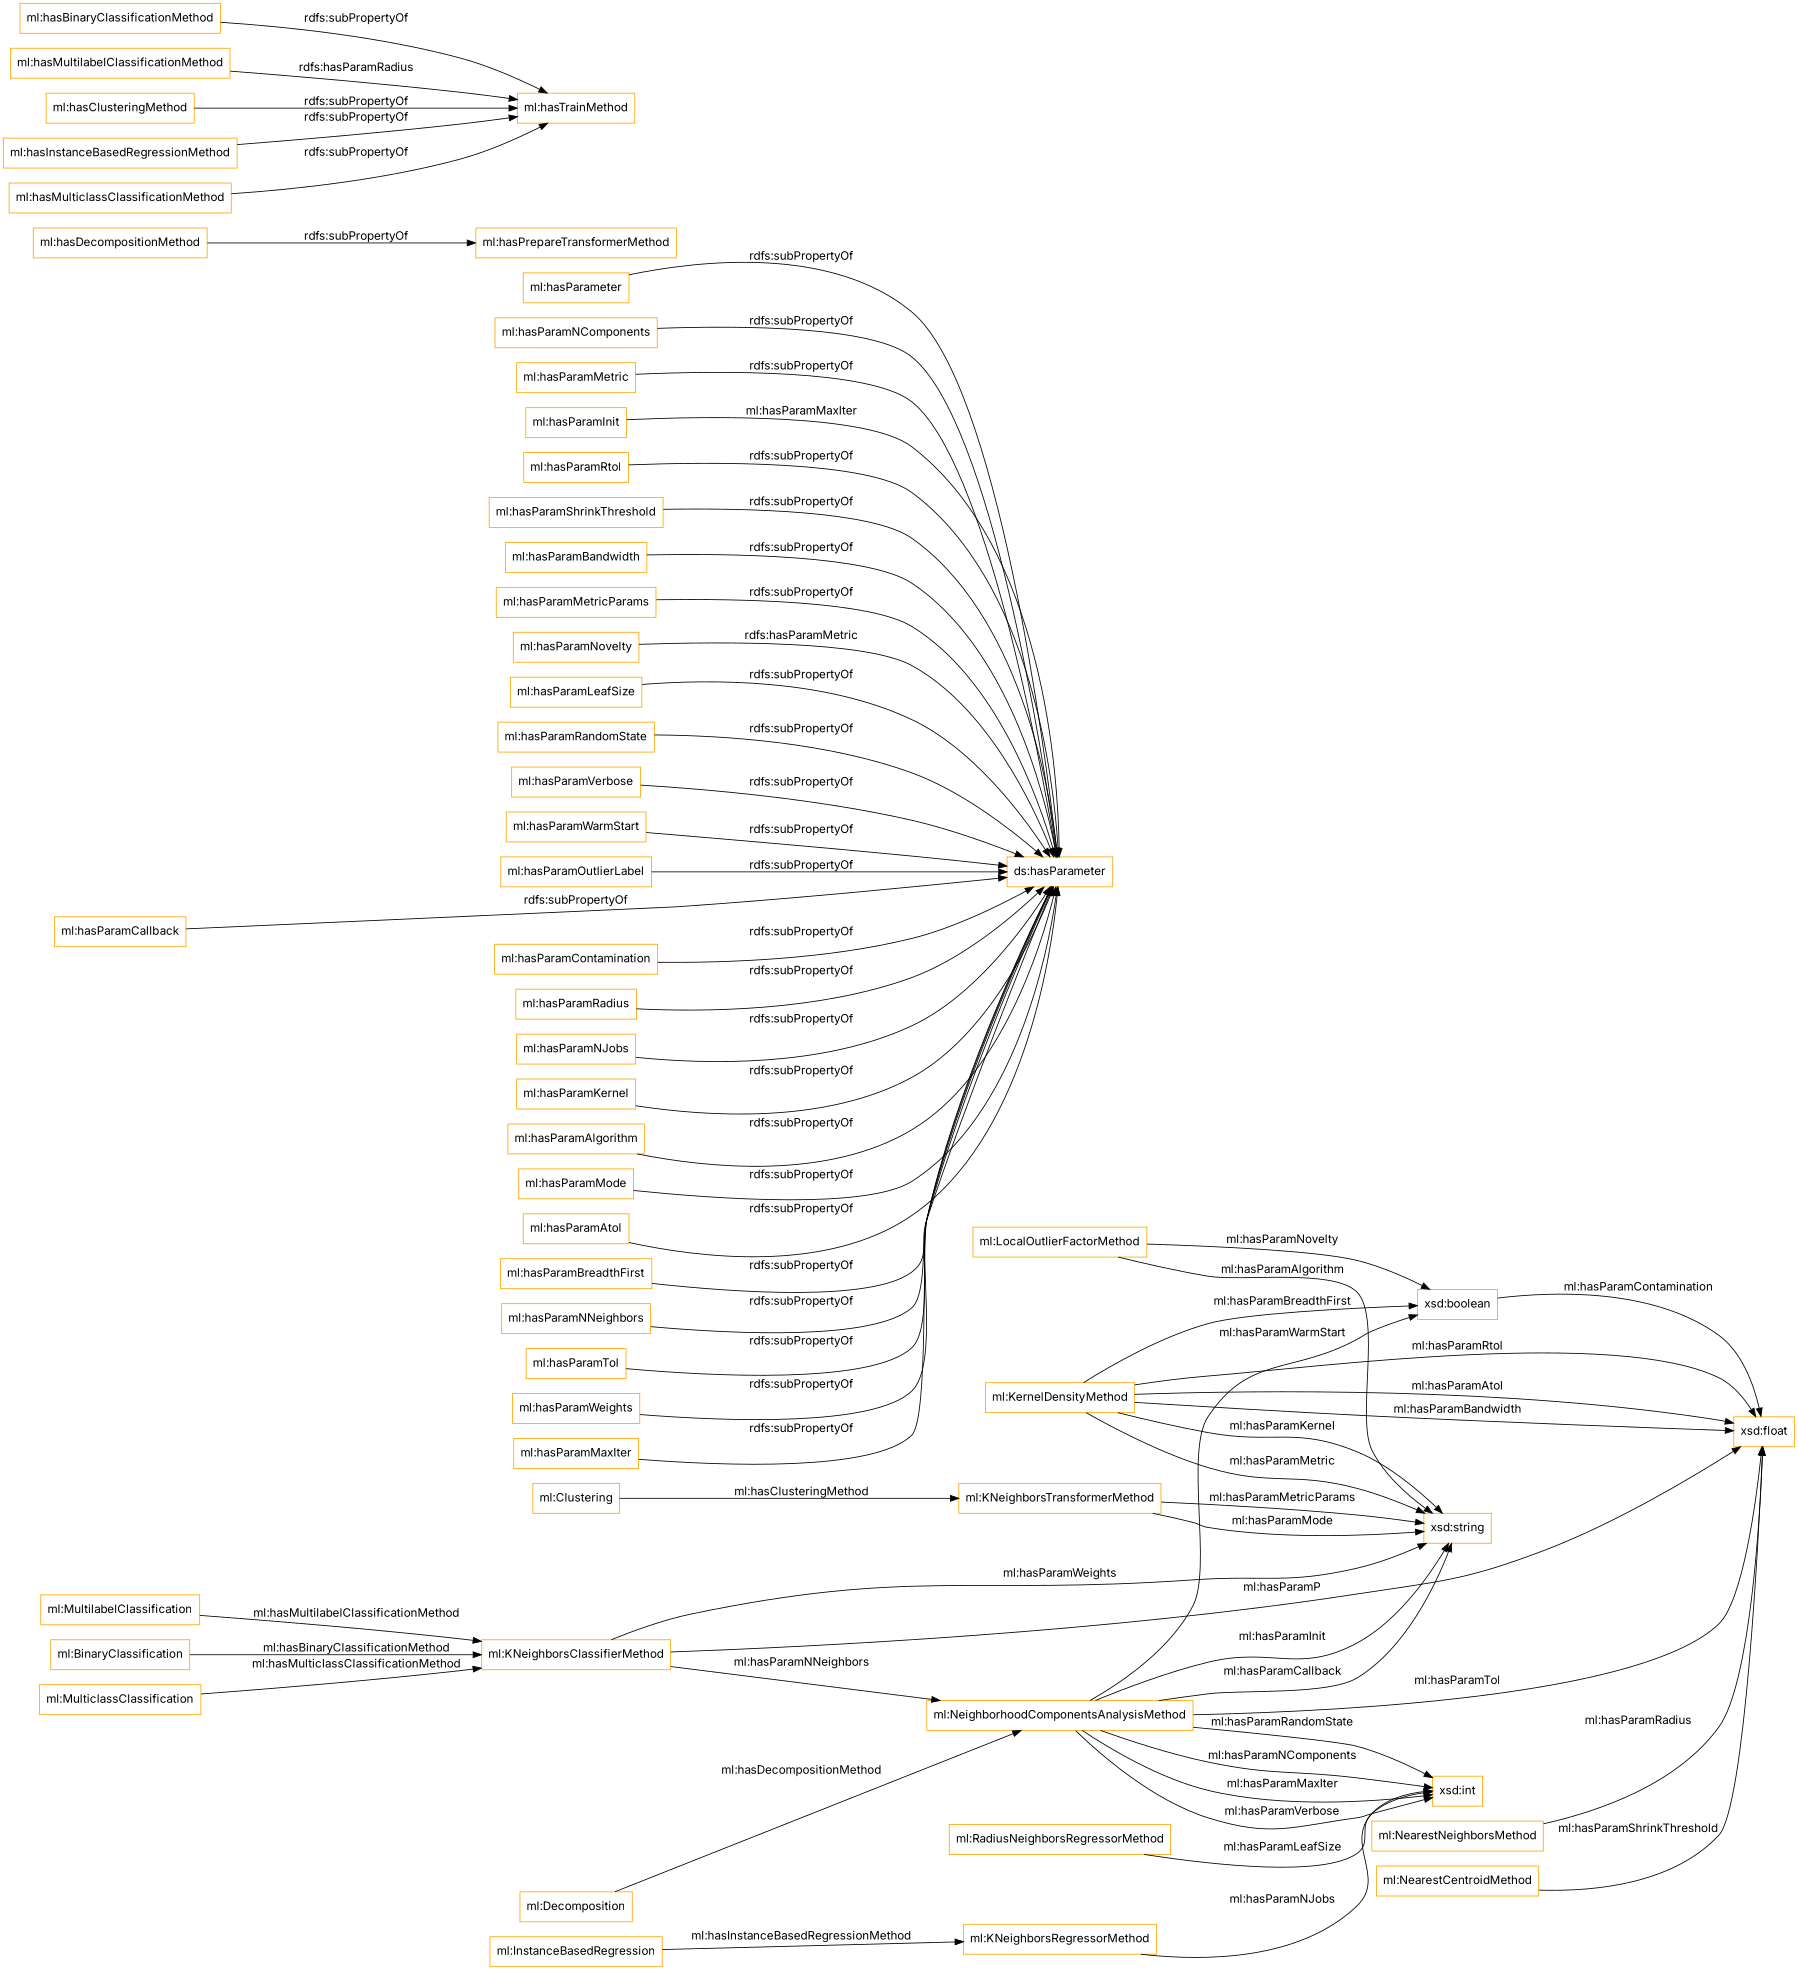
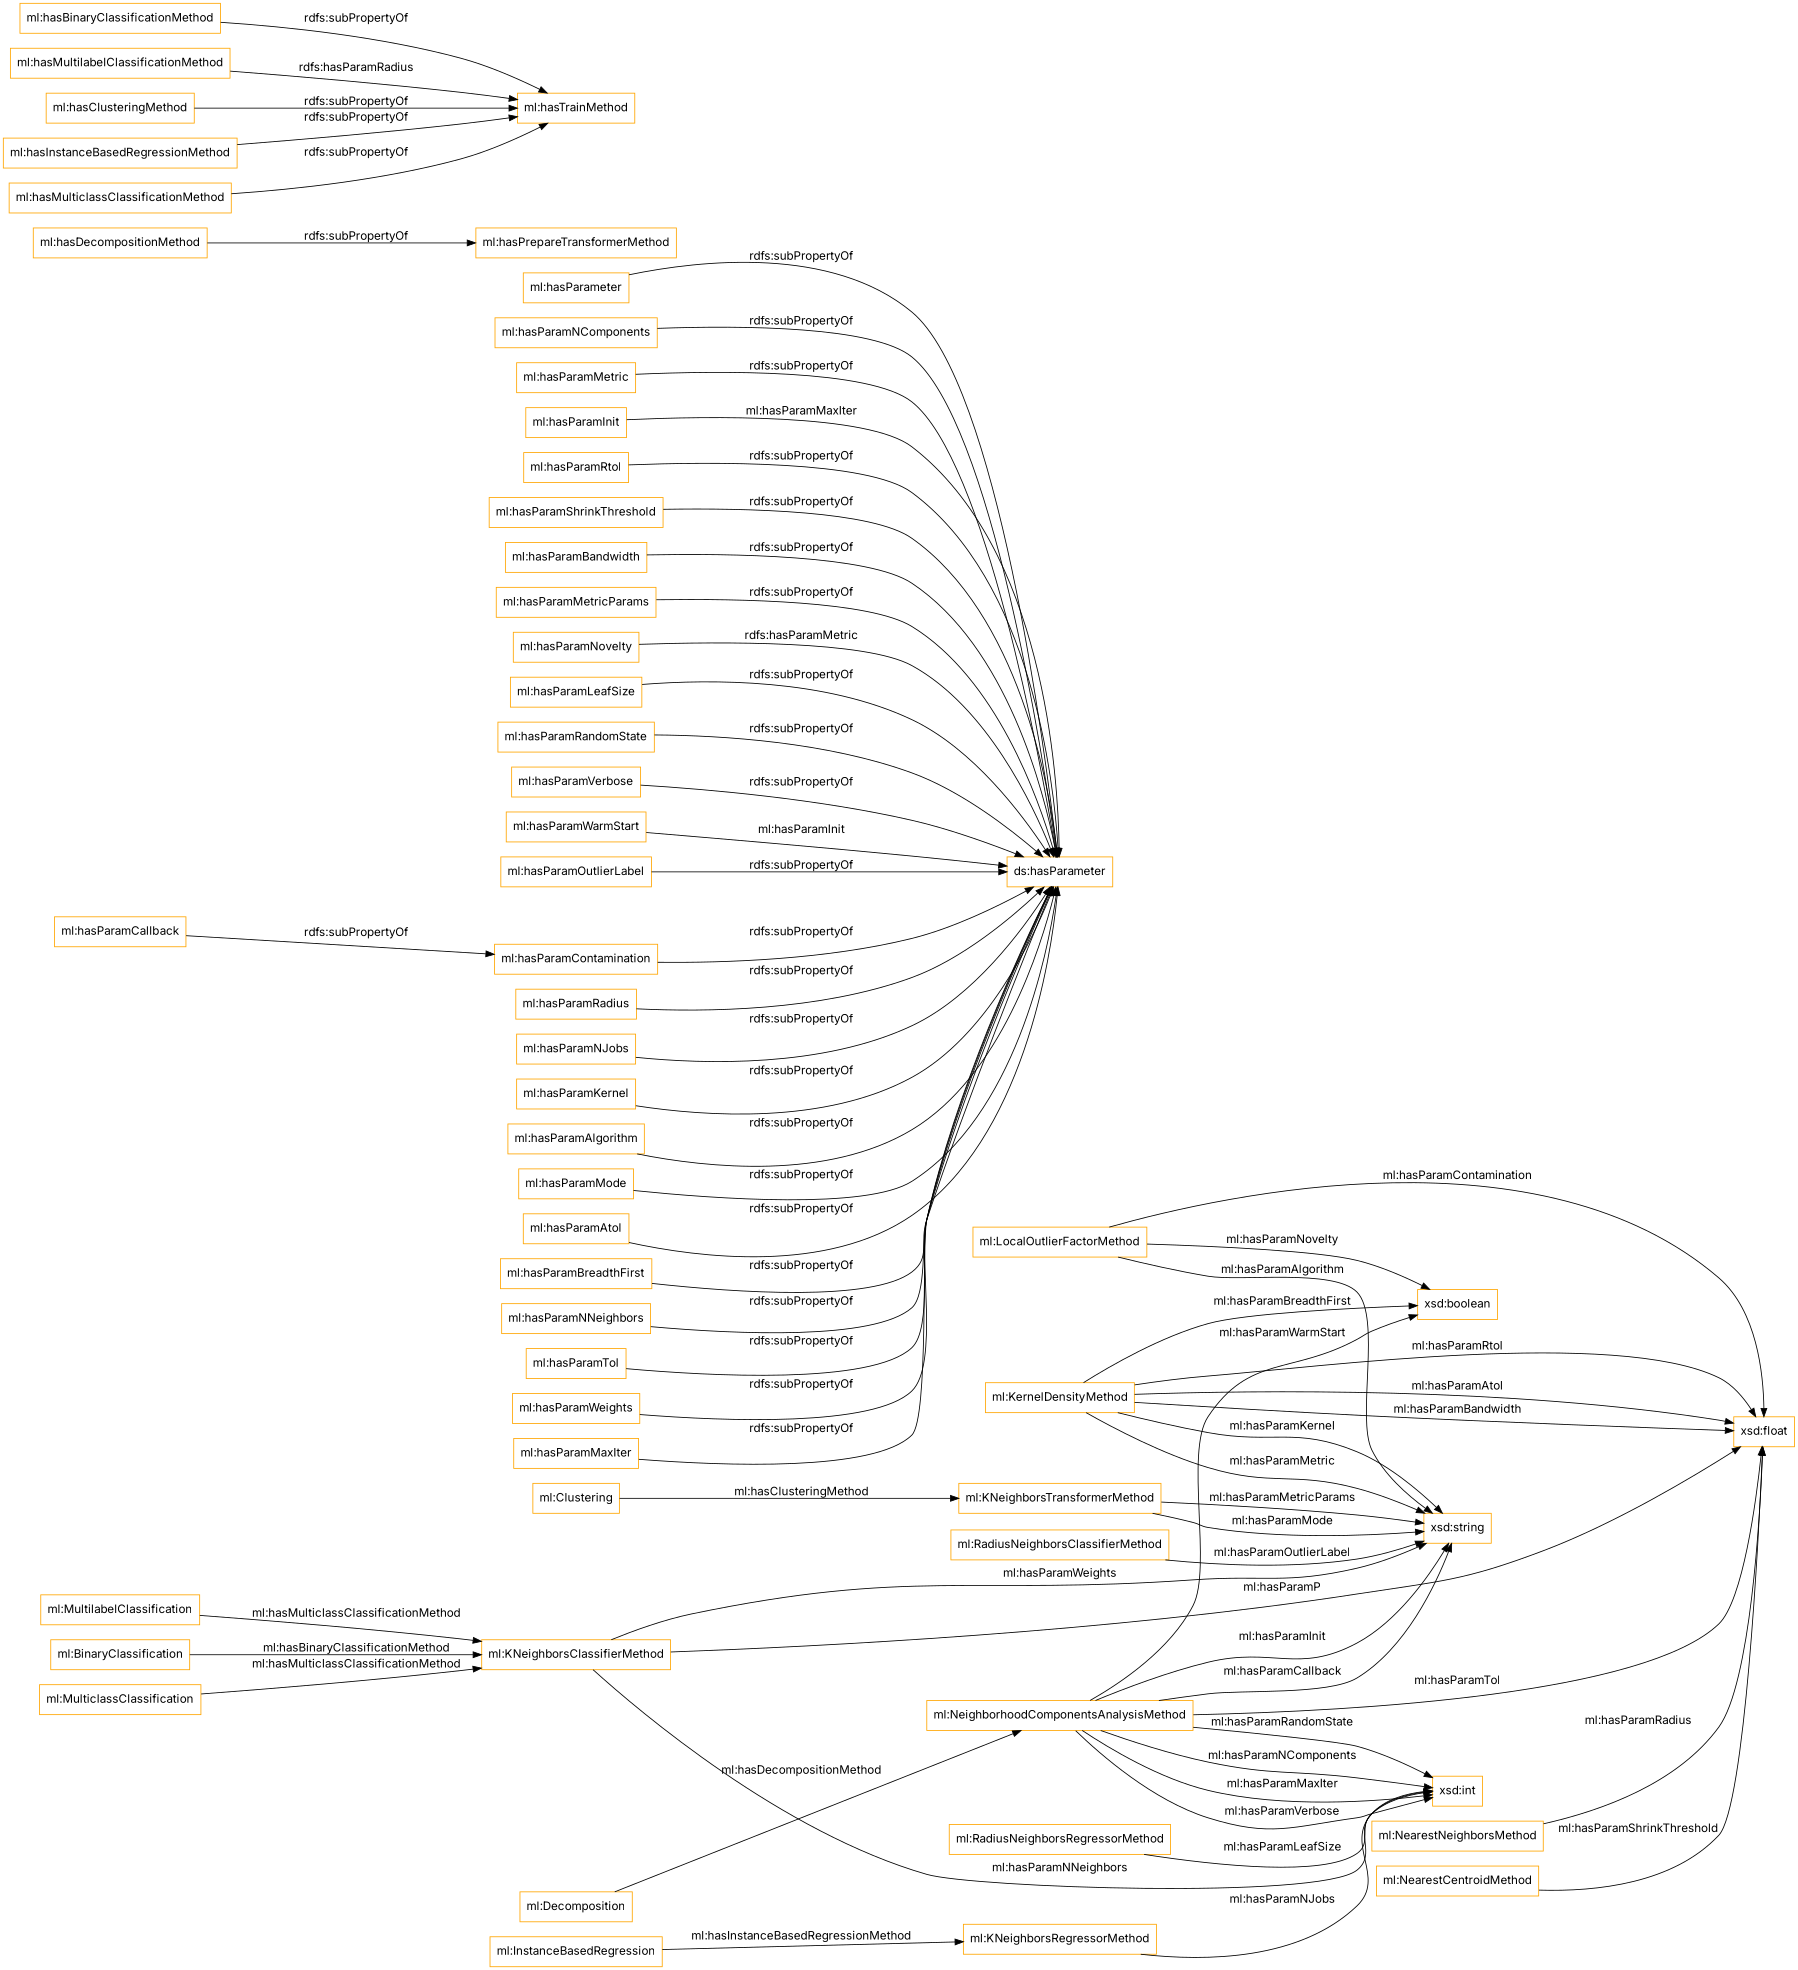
(802, 830) -> (802, 830)
(593, 911) -> (336, 945)
(1654, 1306) -> (1493, 1188)
none -> (1060, 1545)
(356, 1614) -> (356, 1614)
(801, 1683) -> (1005, 1883)
